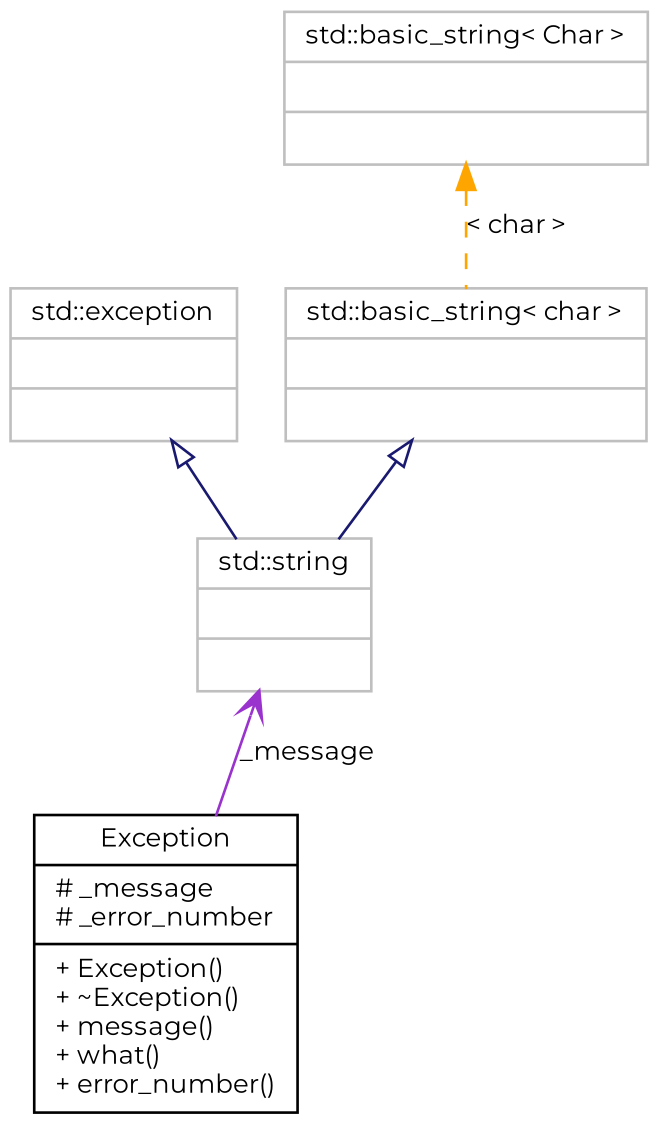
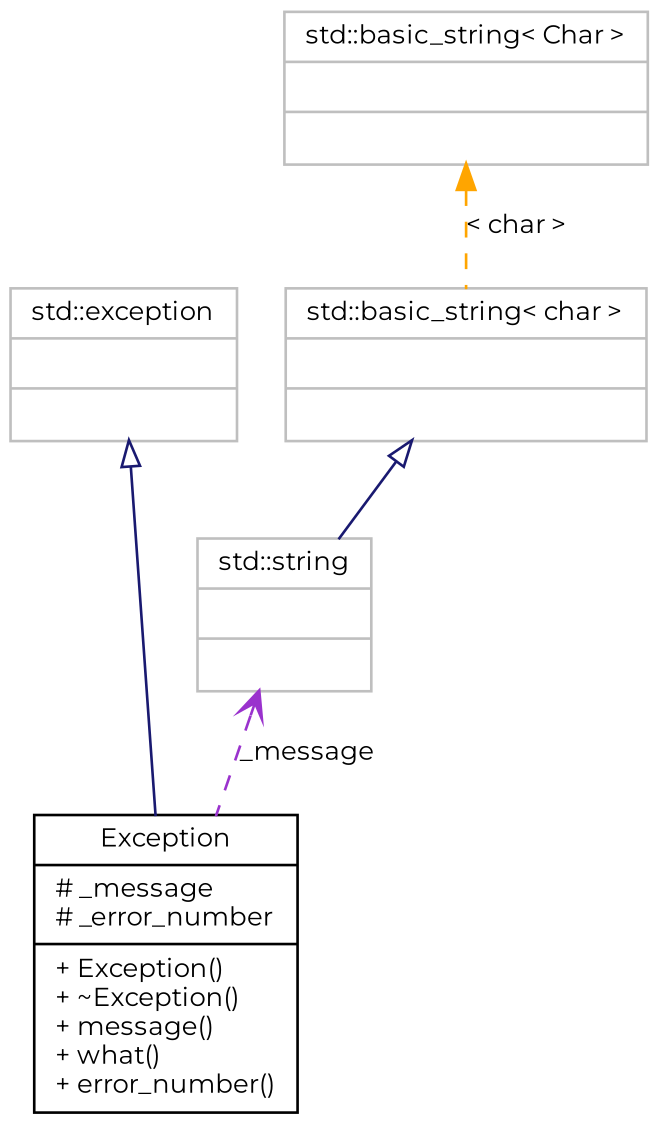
(211, 501) -> (143, 642)
(233, 766) -> (233, 766)
